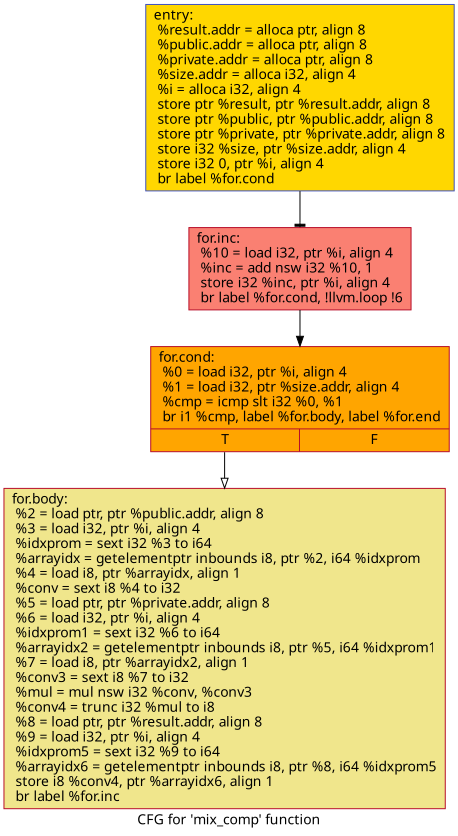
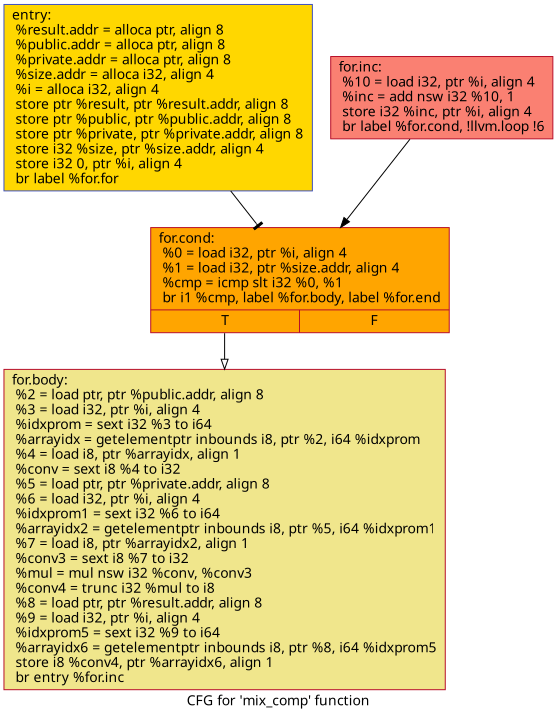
(214, 179) -> (66, 179)
(300, 207) -> (243, 207)
(66, 797) -> (68, 678)
